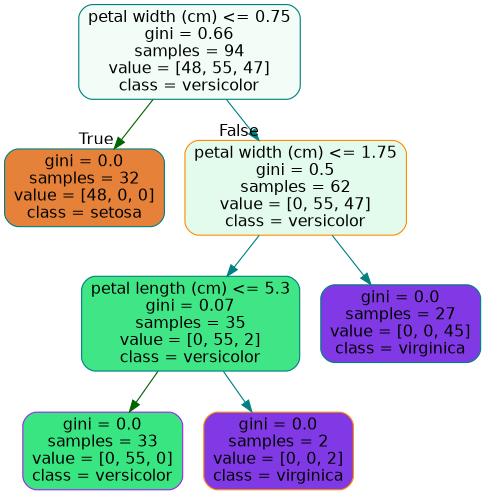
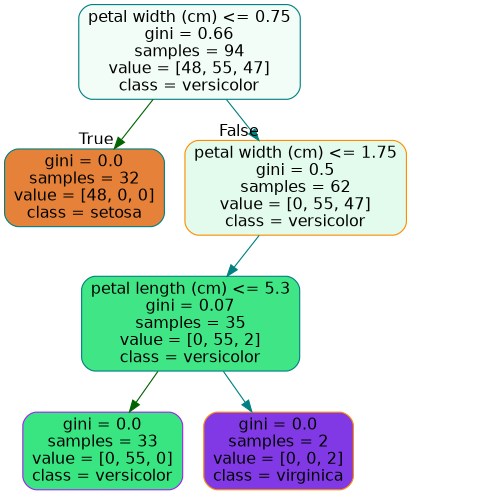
(401, 324) -> none
